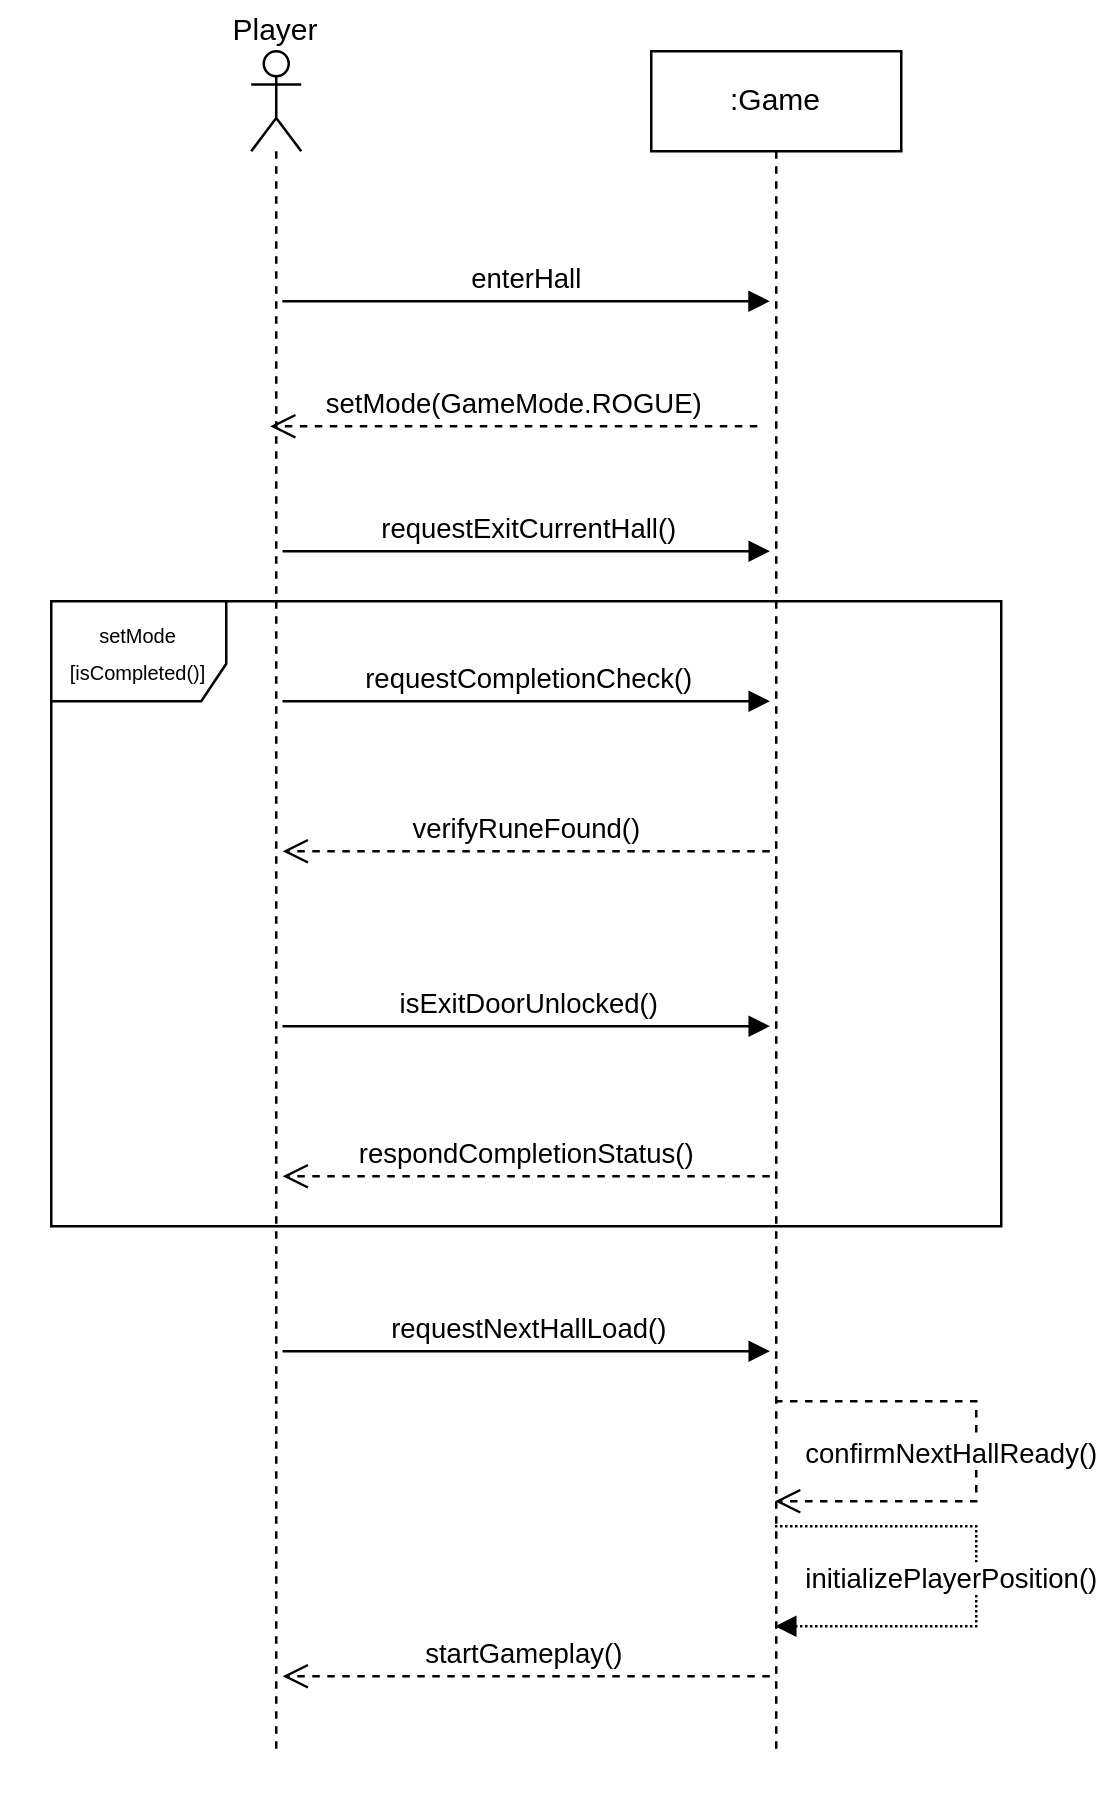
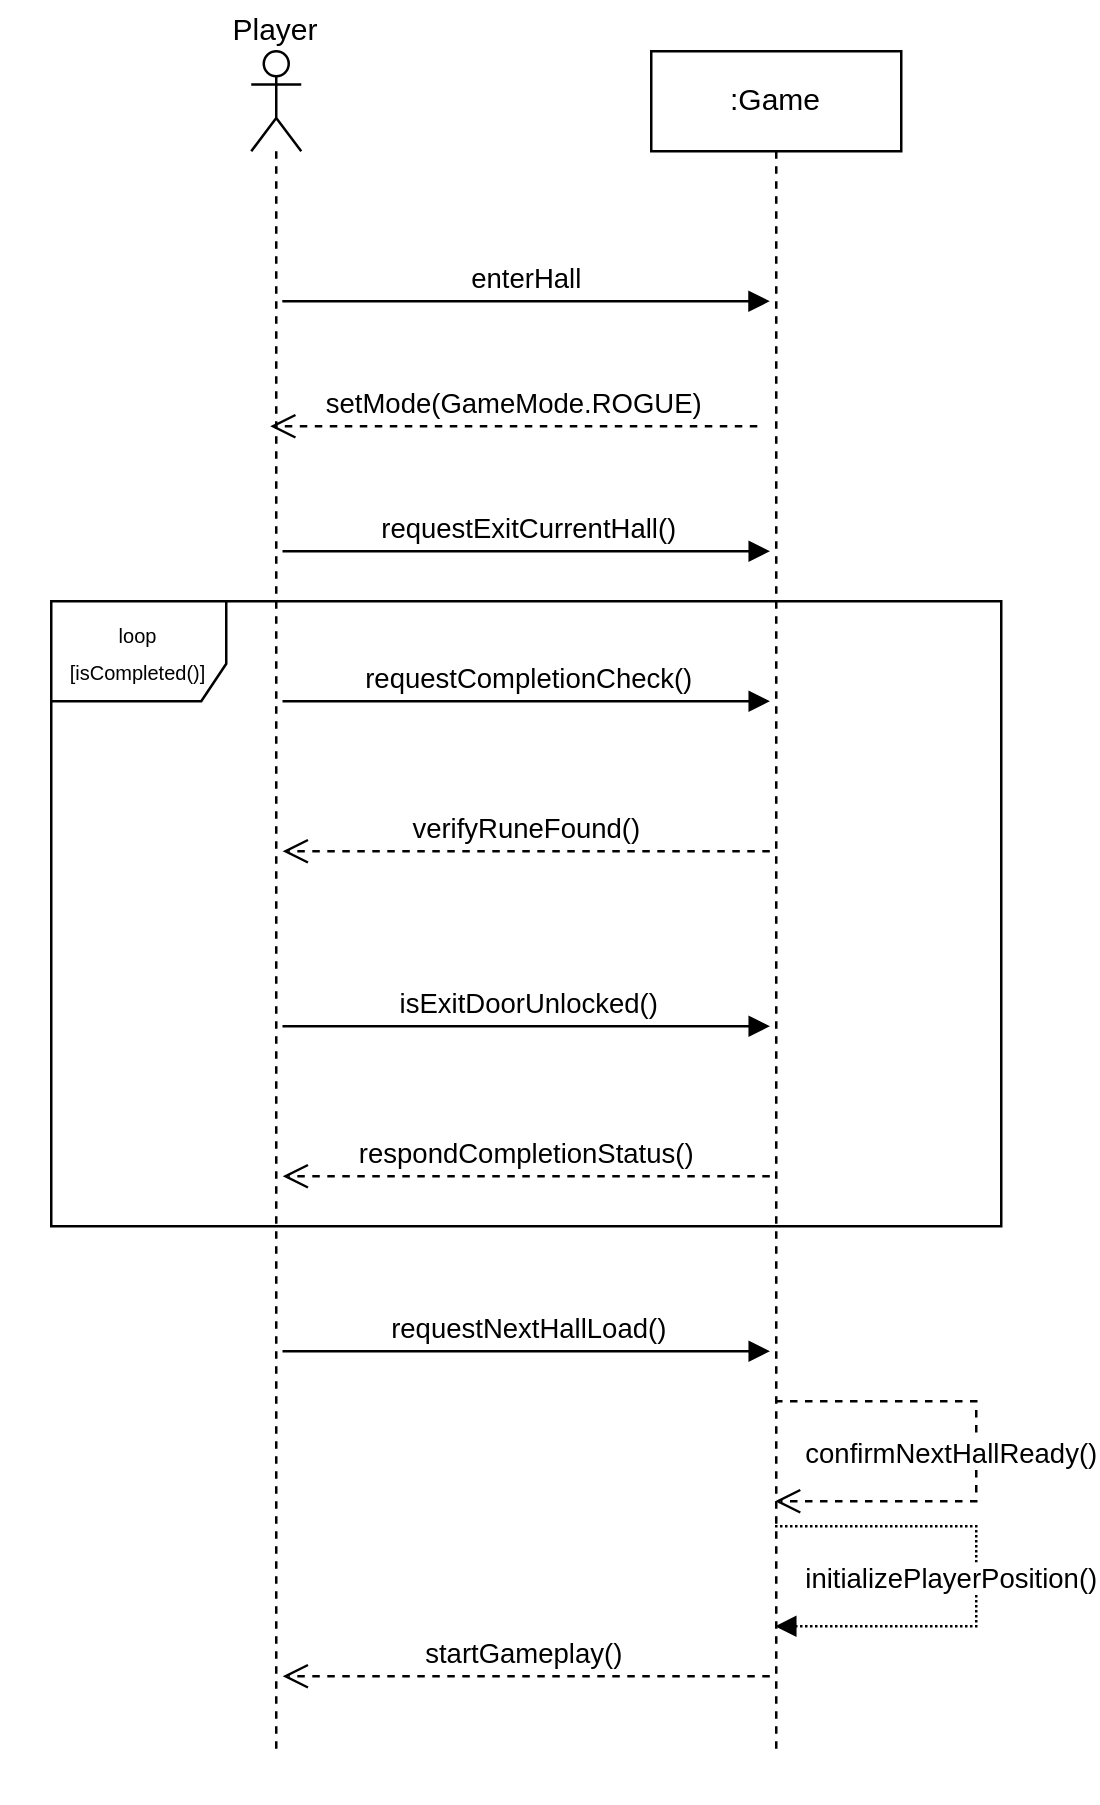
(139, 651) -> (139, 651)
